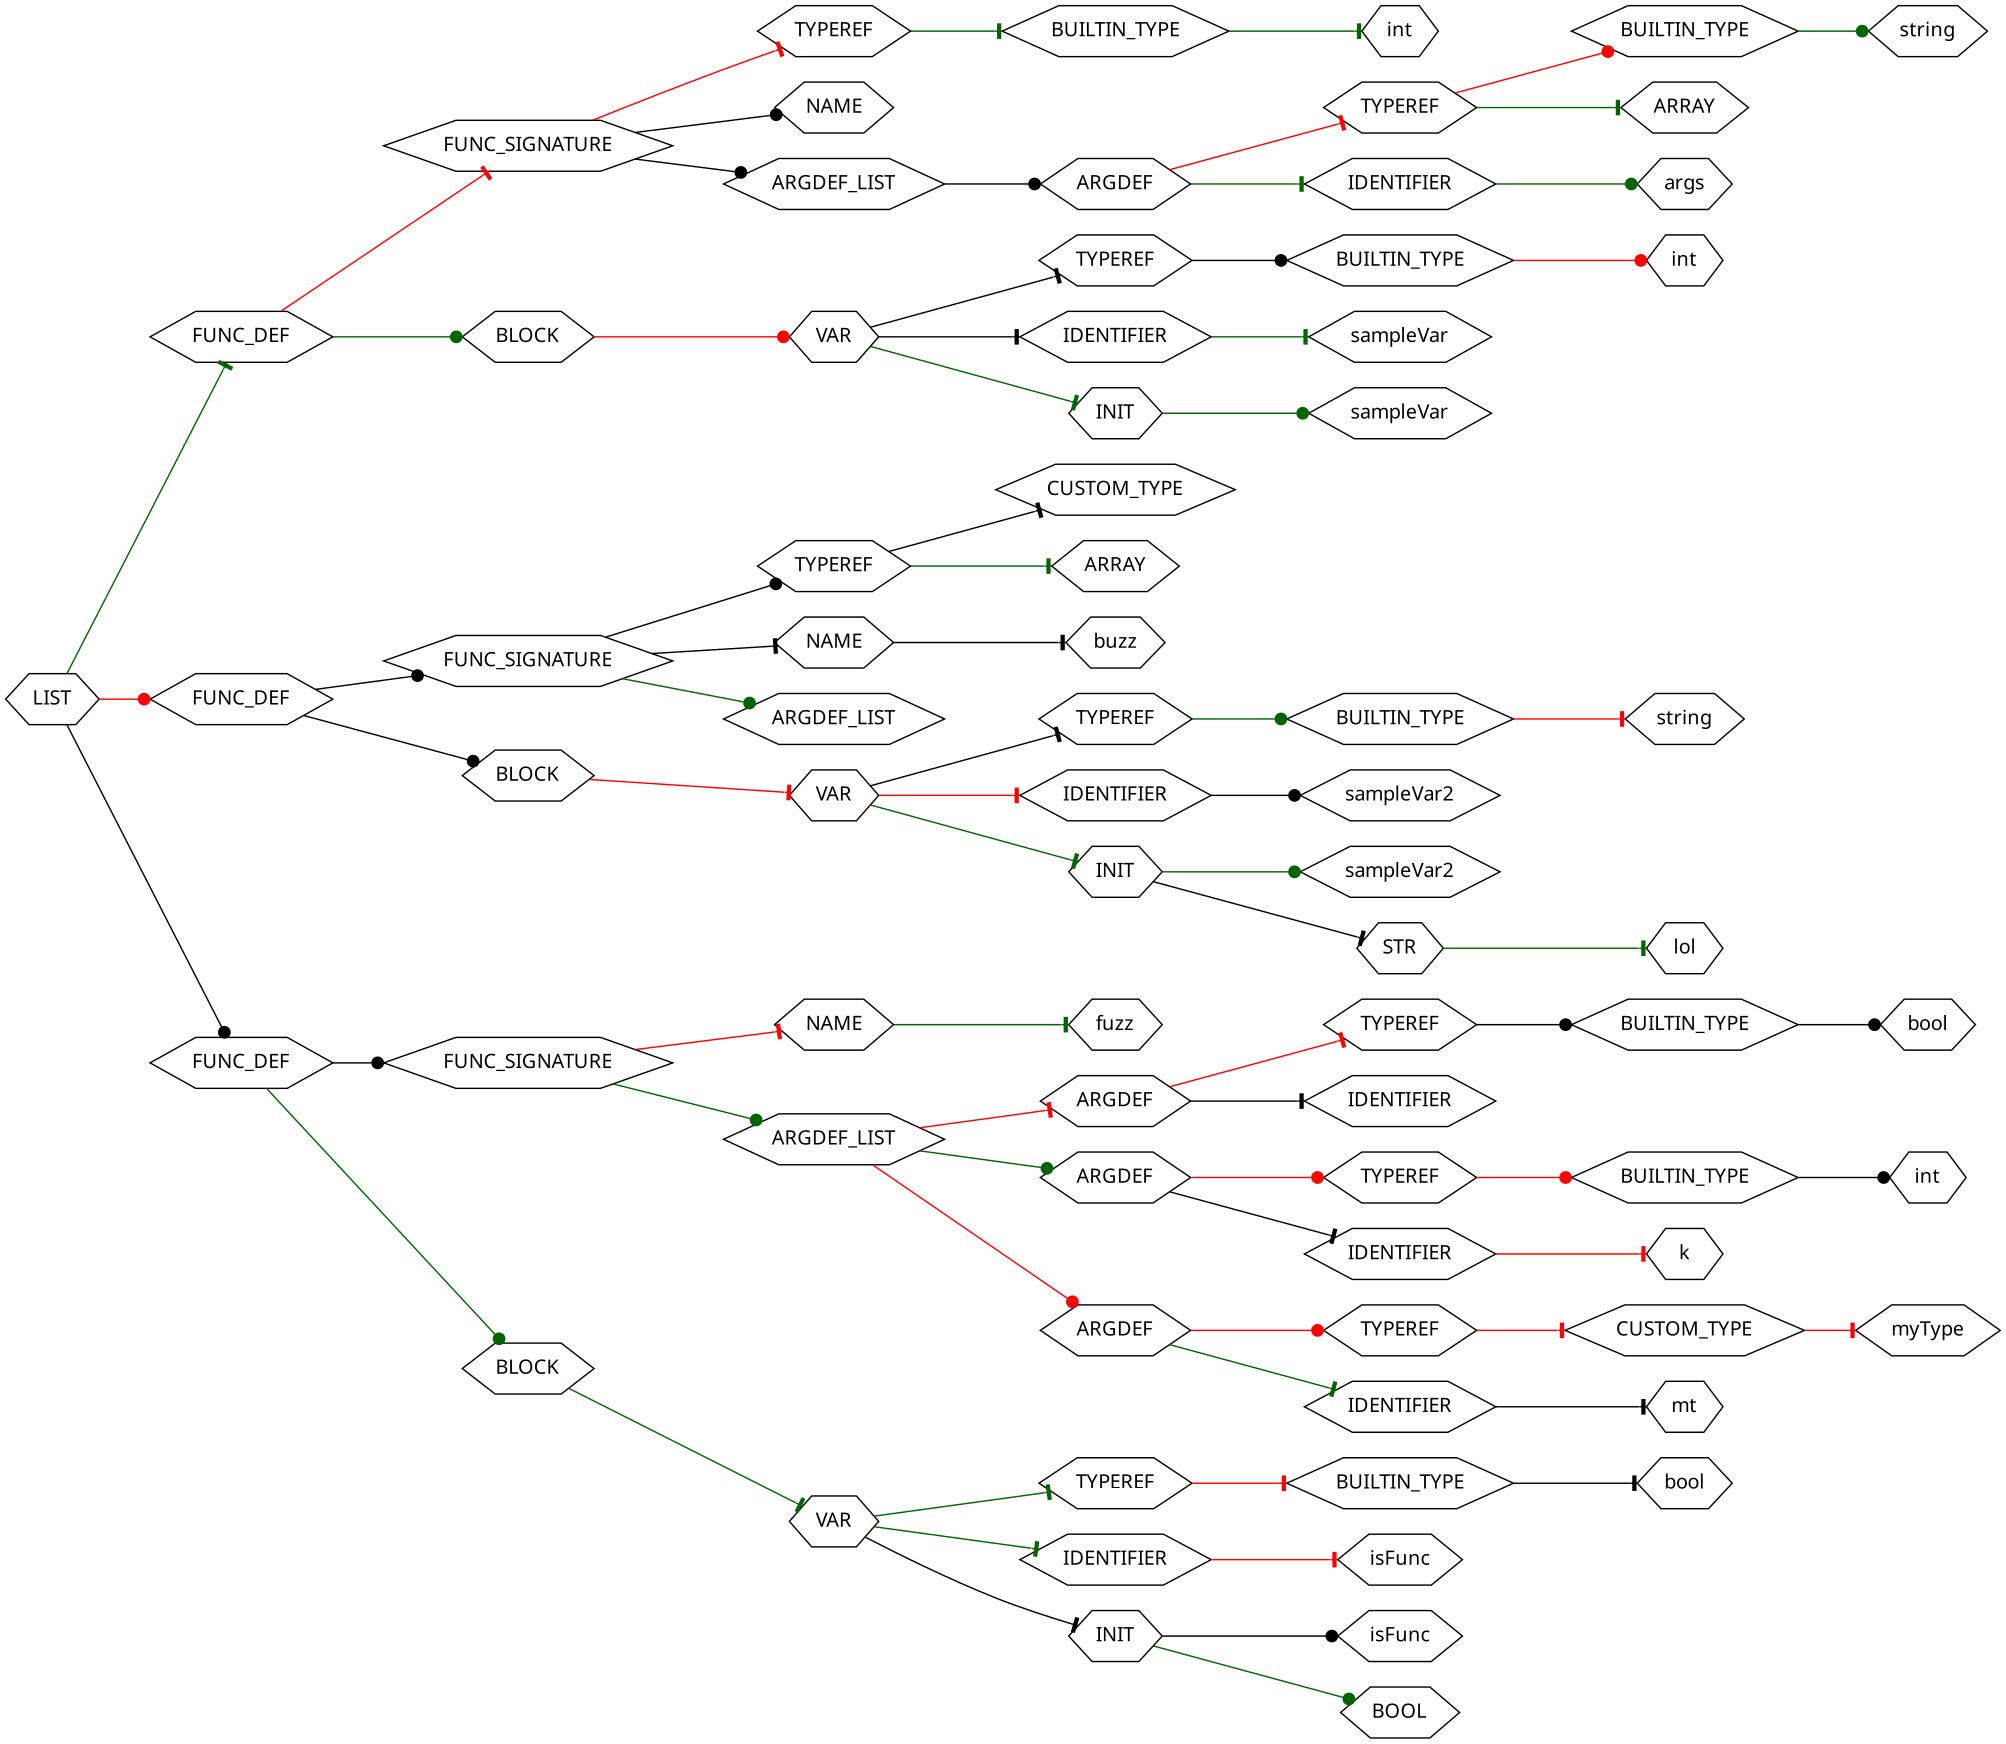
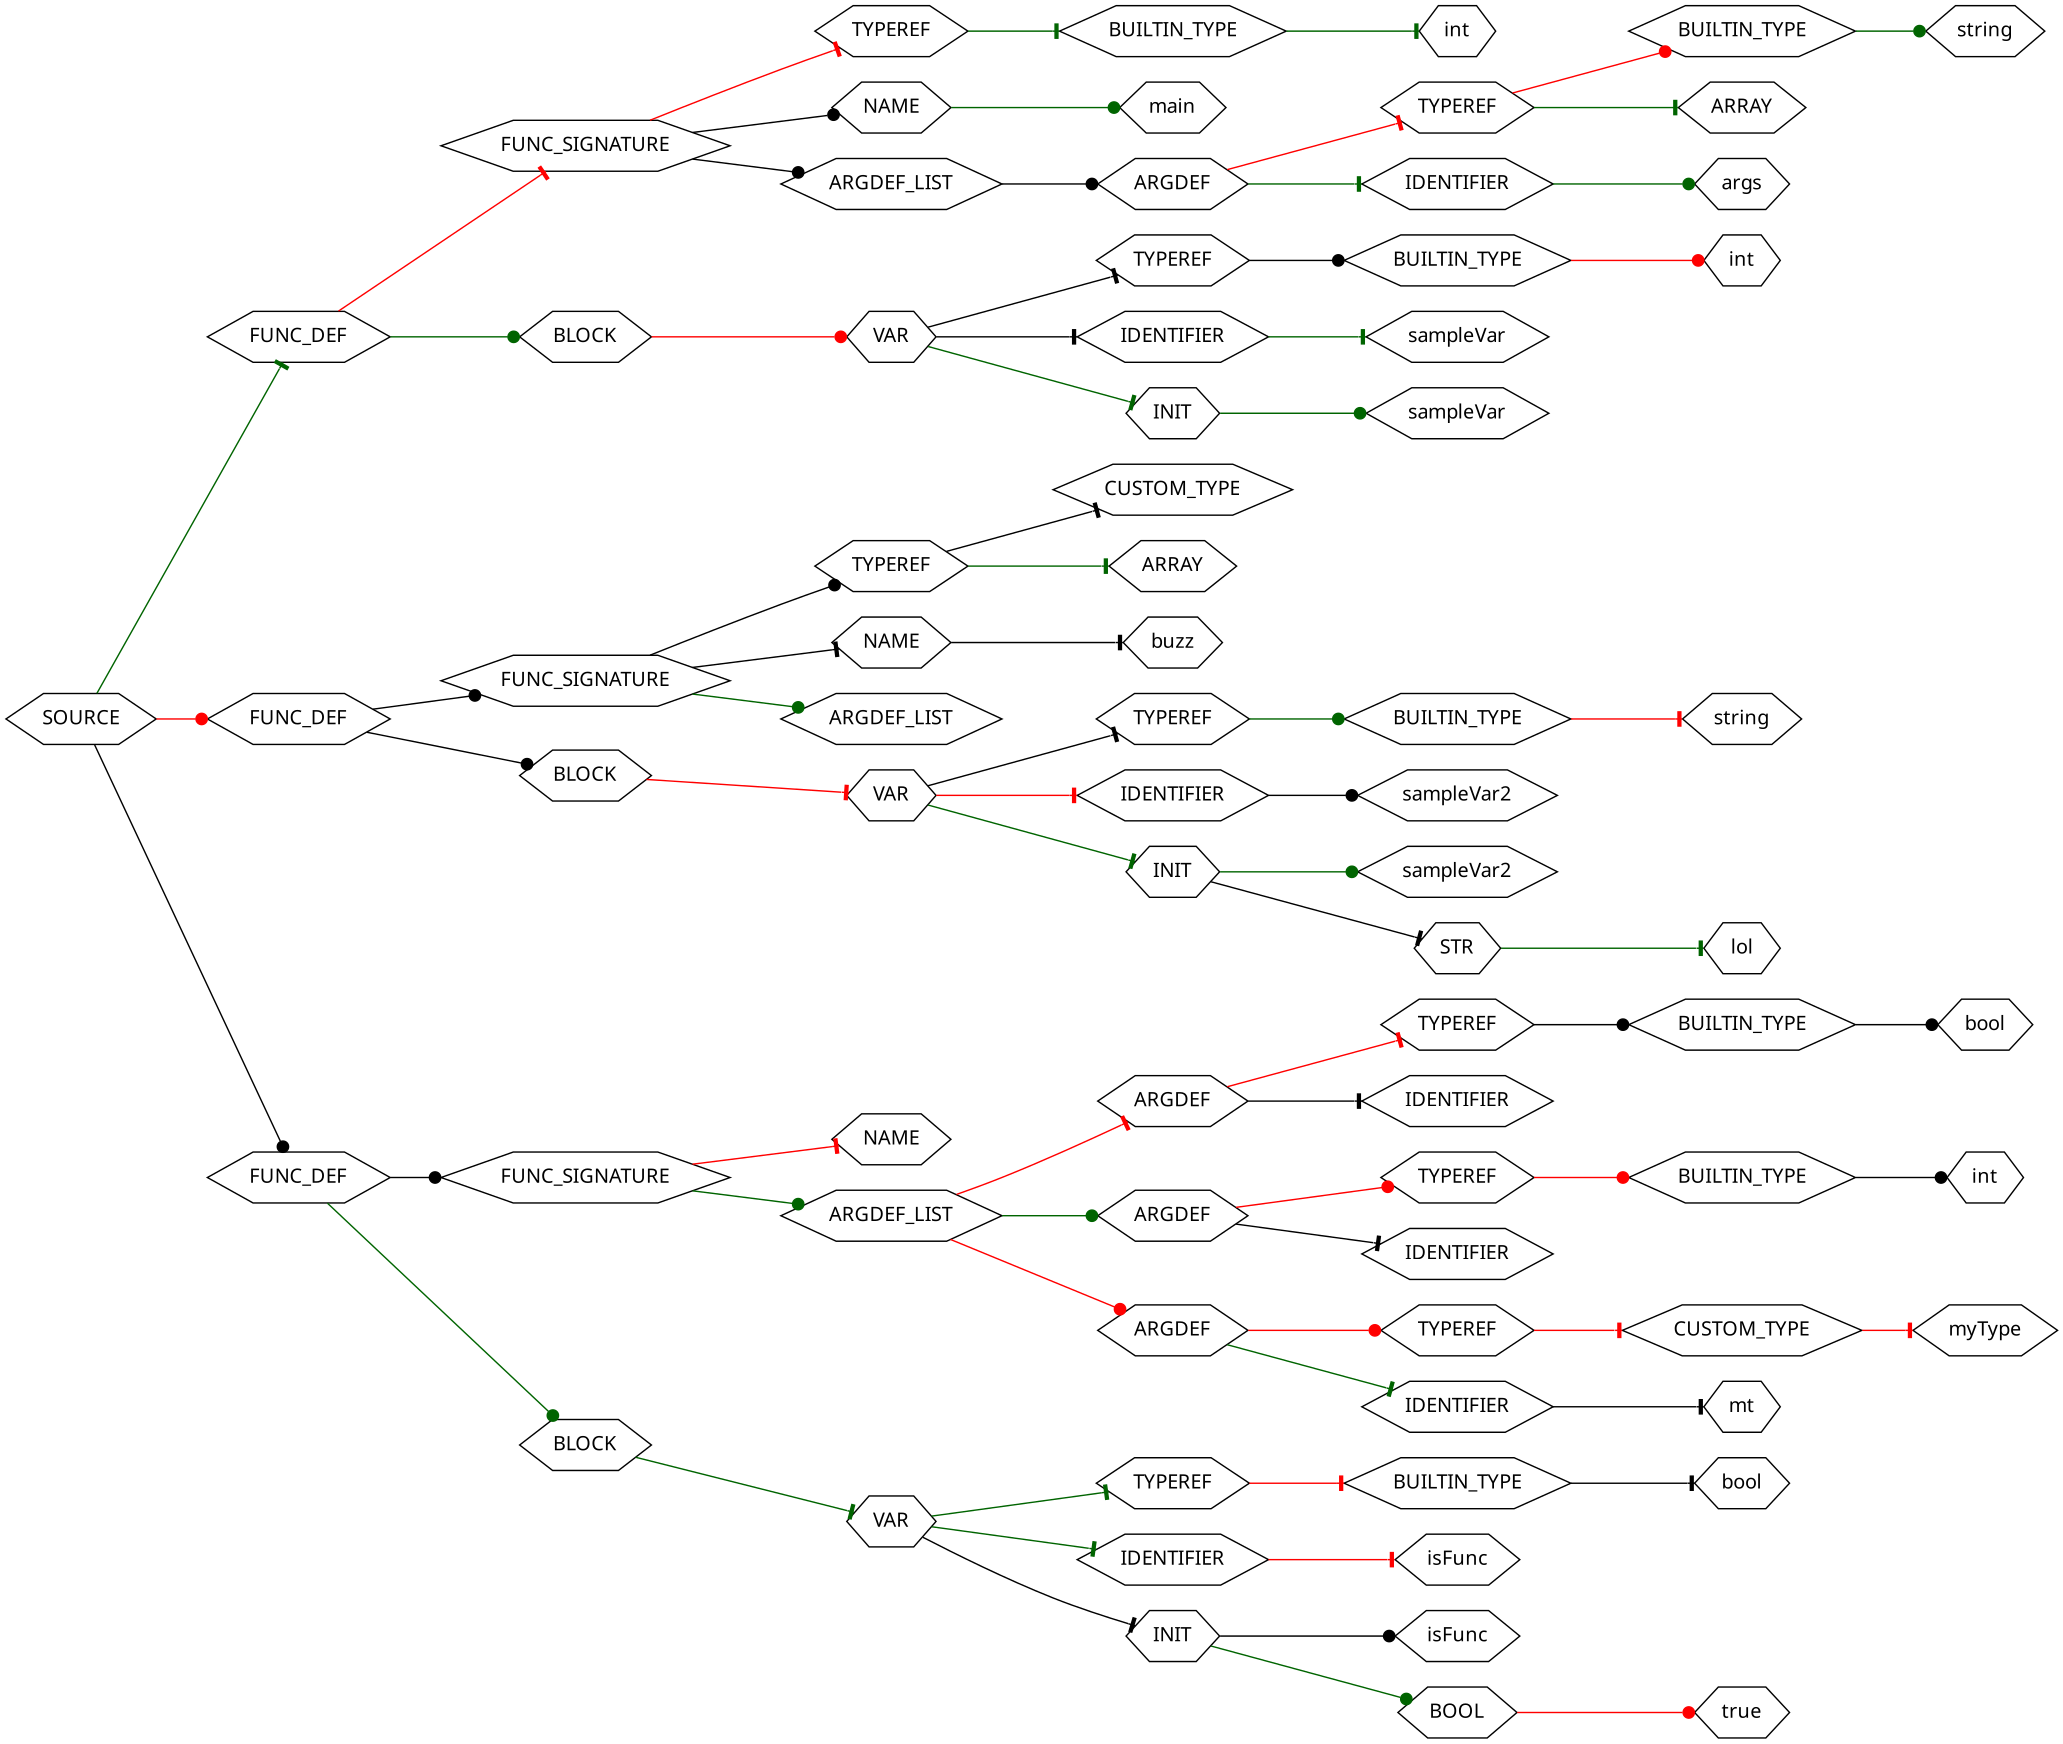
none -> (1173, 108)
(52, 699) -> (81, 719)
(1115, 1025) -> none
(1685, 1254) -> none
none -> (1742, 1712)
